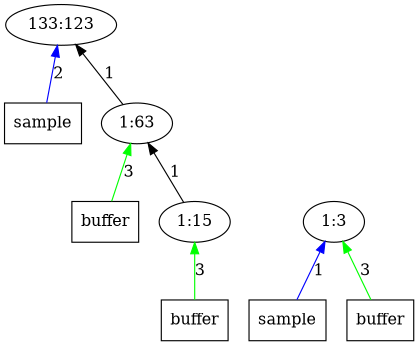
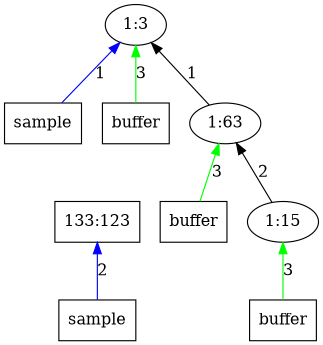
(61, 25) -> (97, 222)
(103, 79) -> (184, 78)
(175, 173) -> (264, 173)
